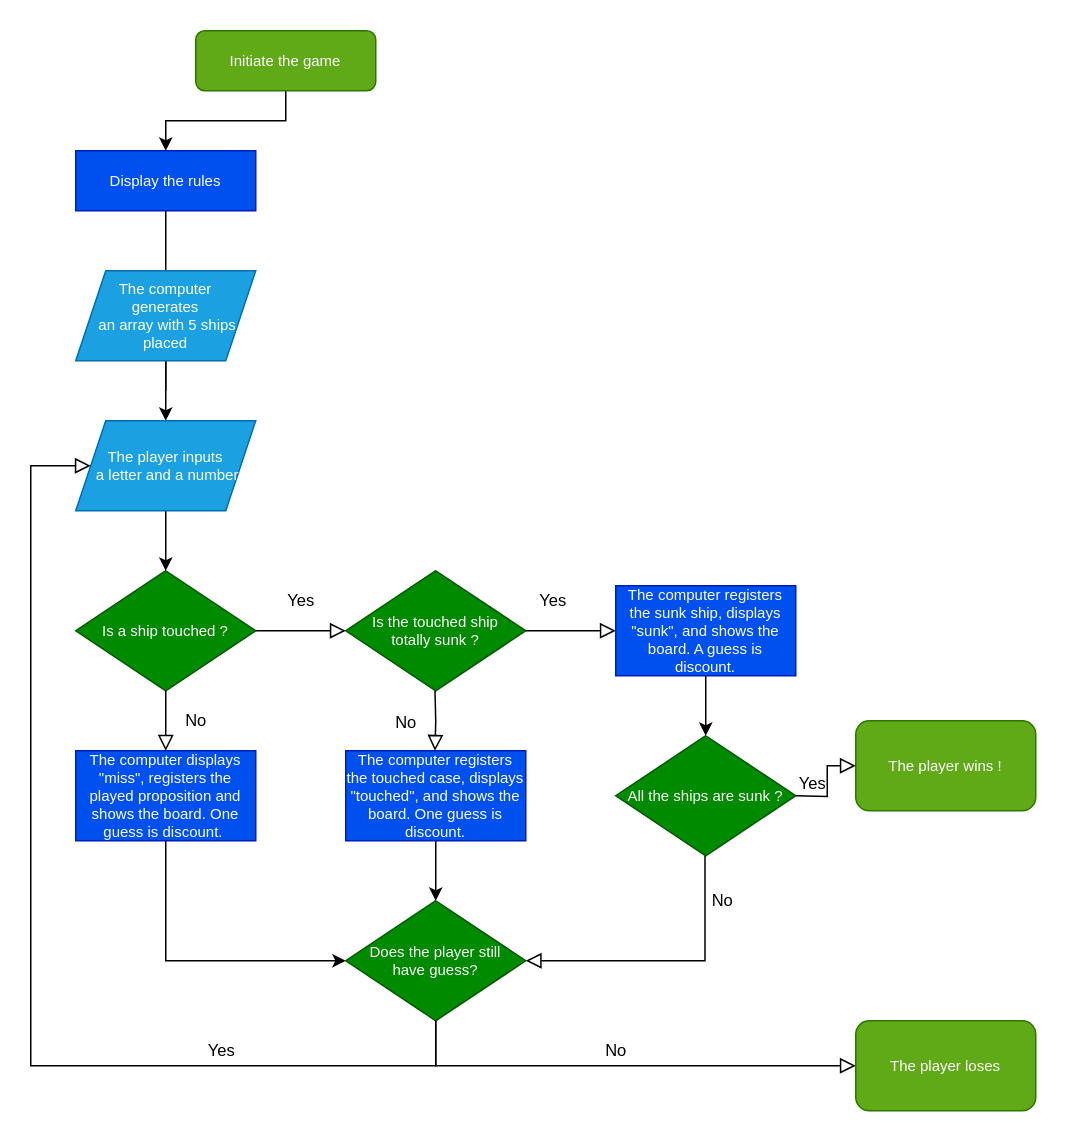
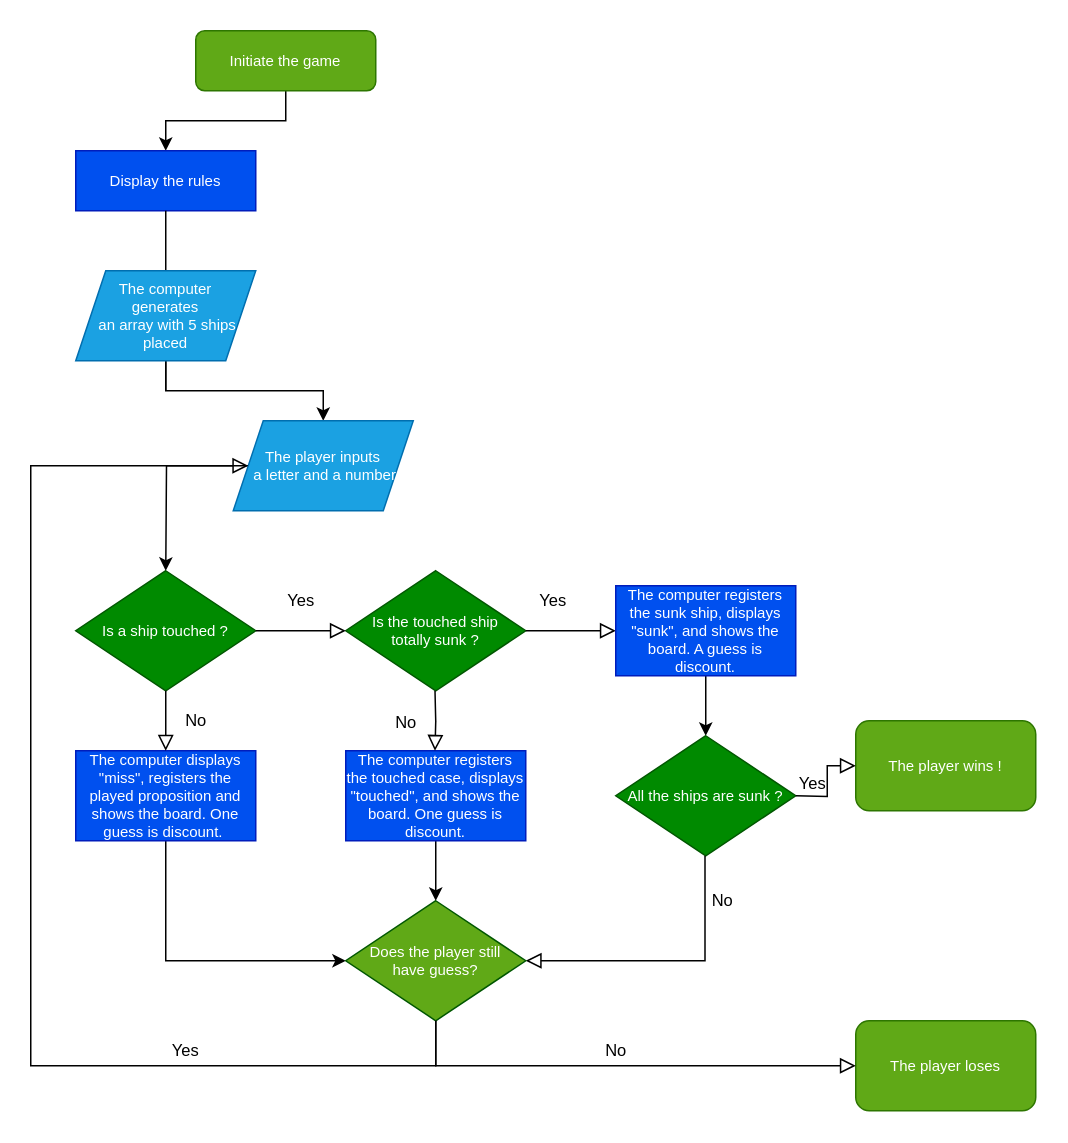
(166, 466) -> (323, 466)
(436, 961) -> (436, 961)
